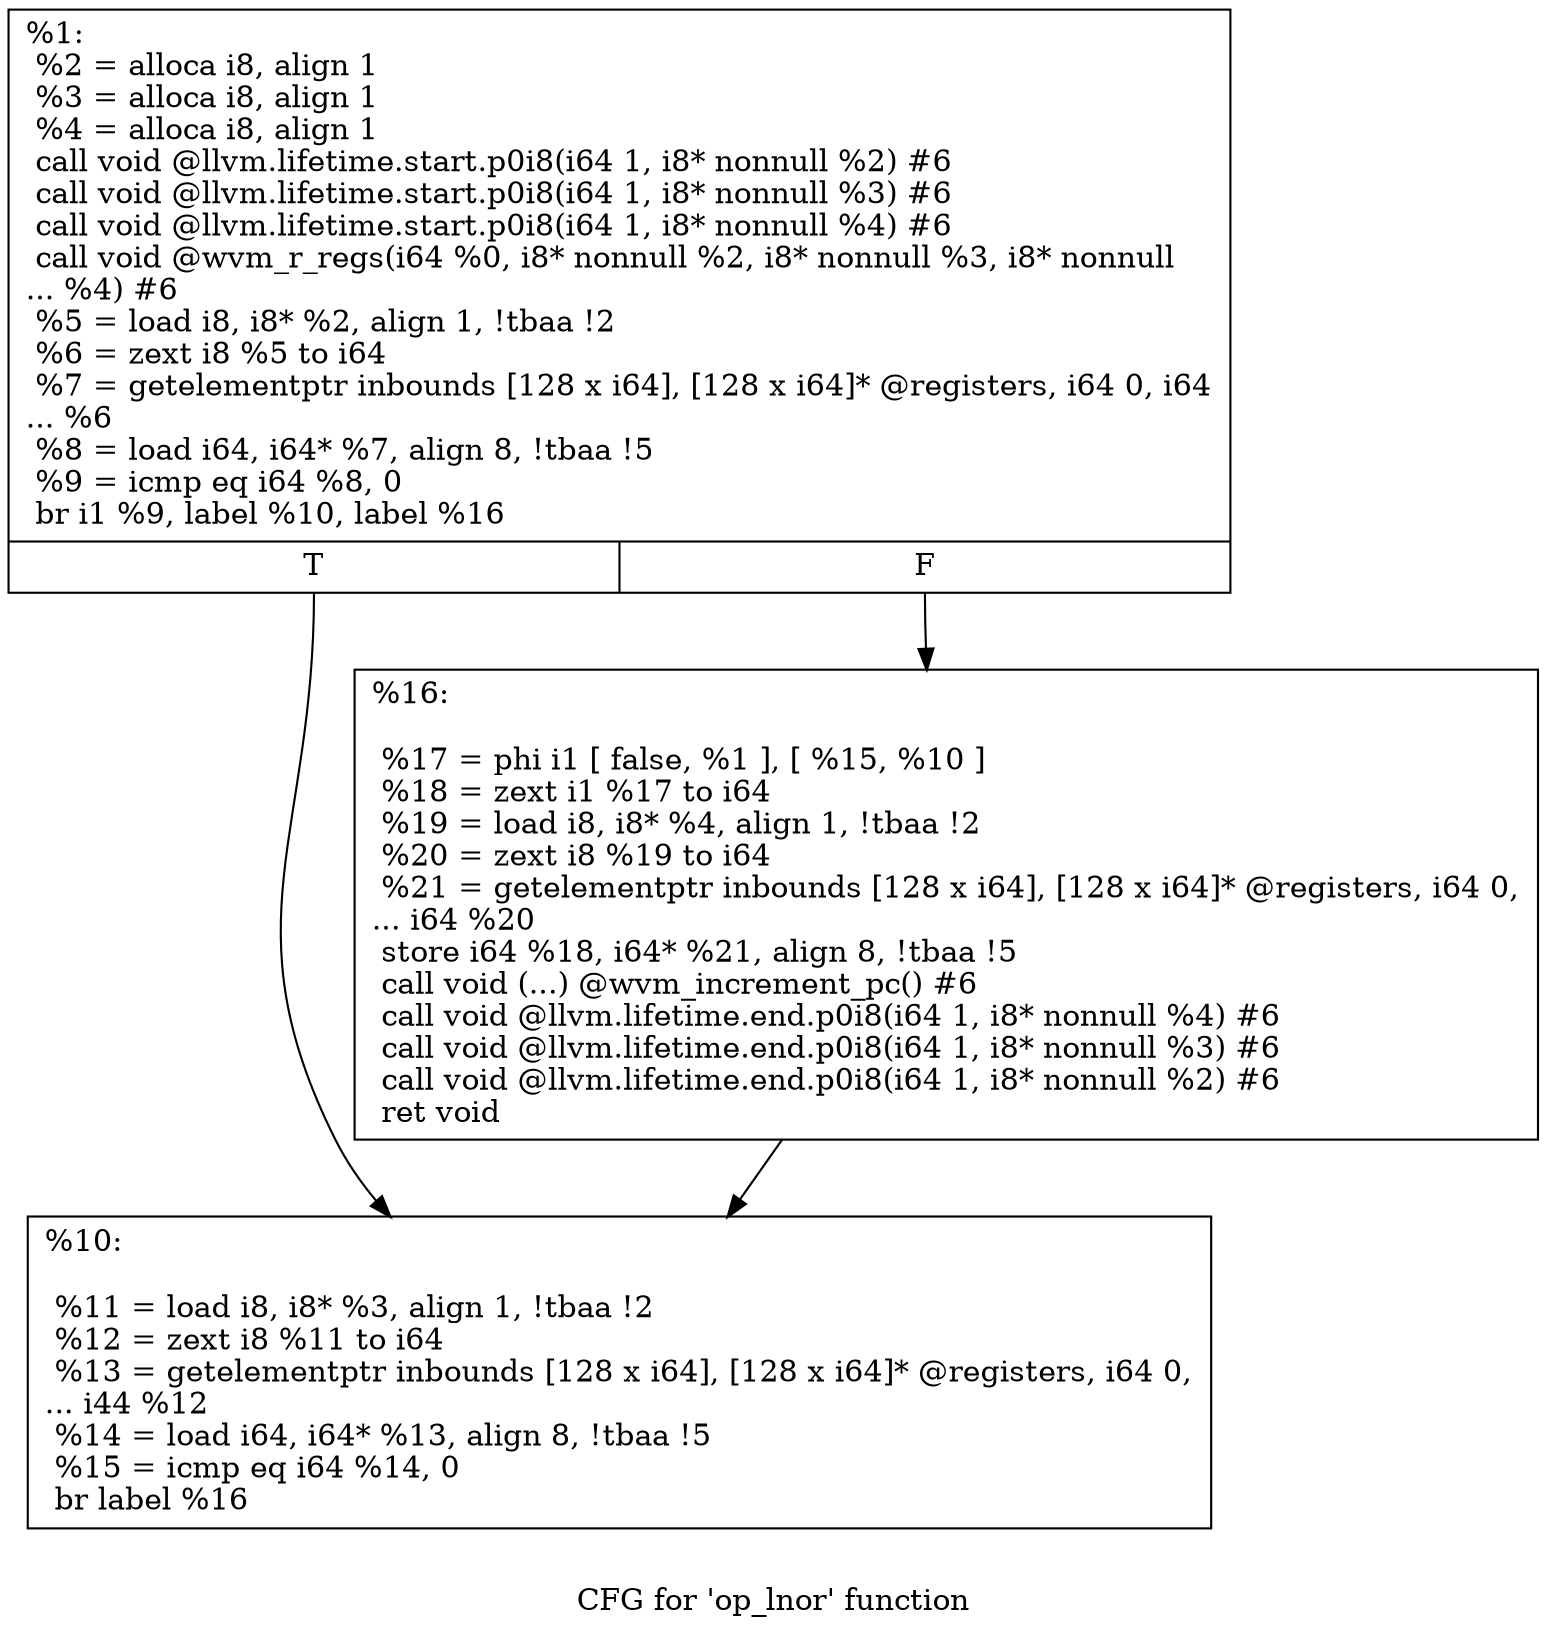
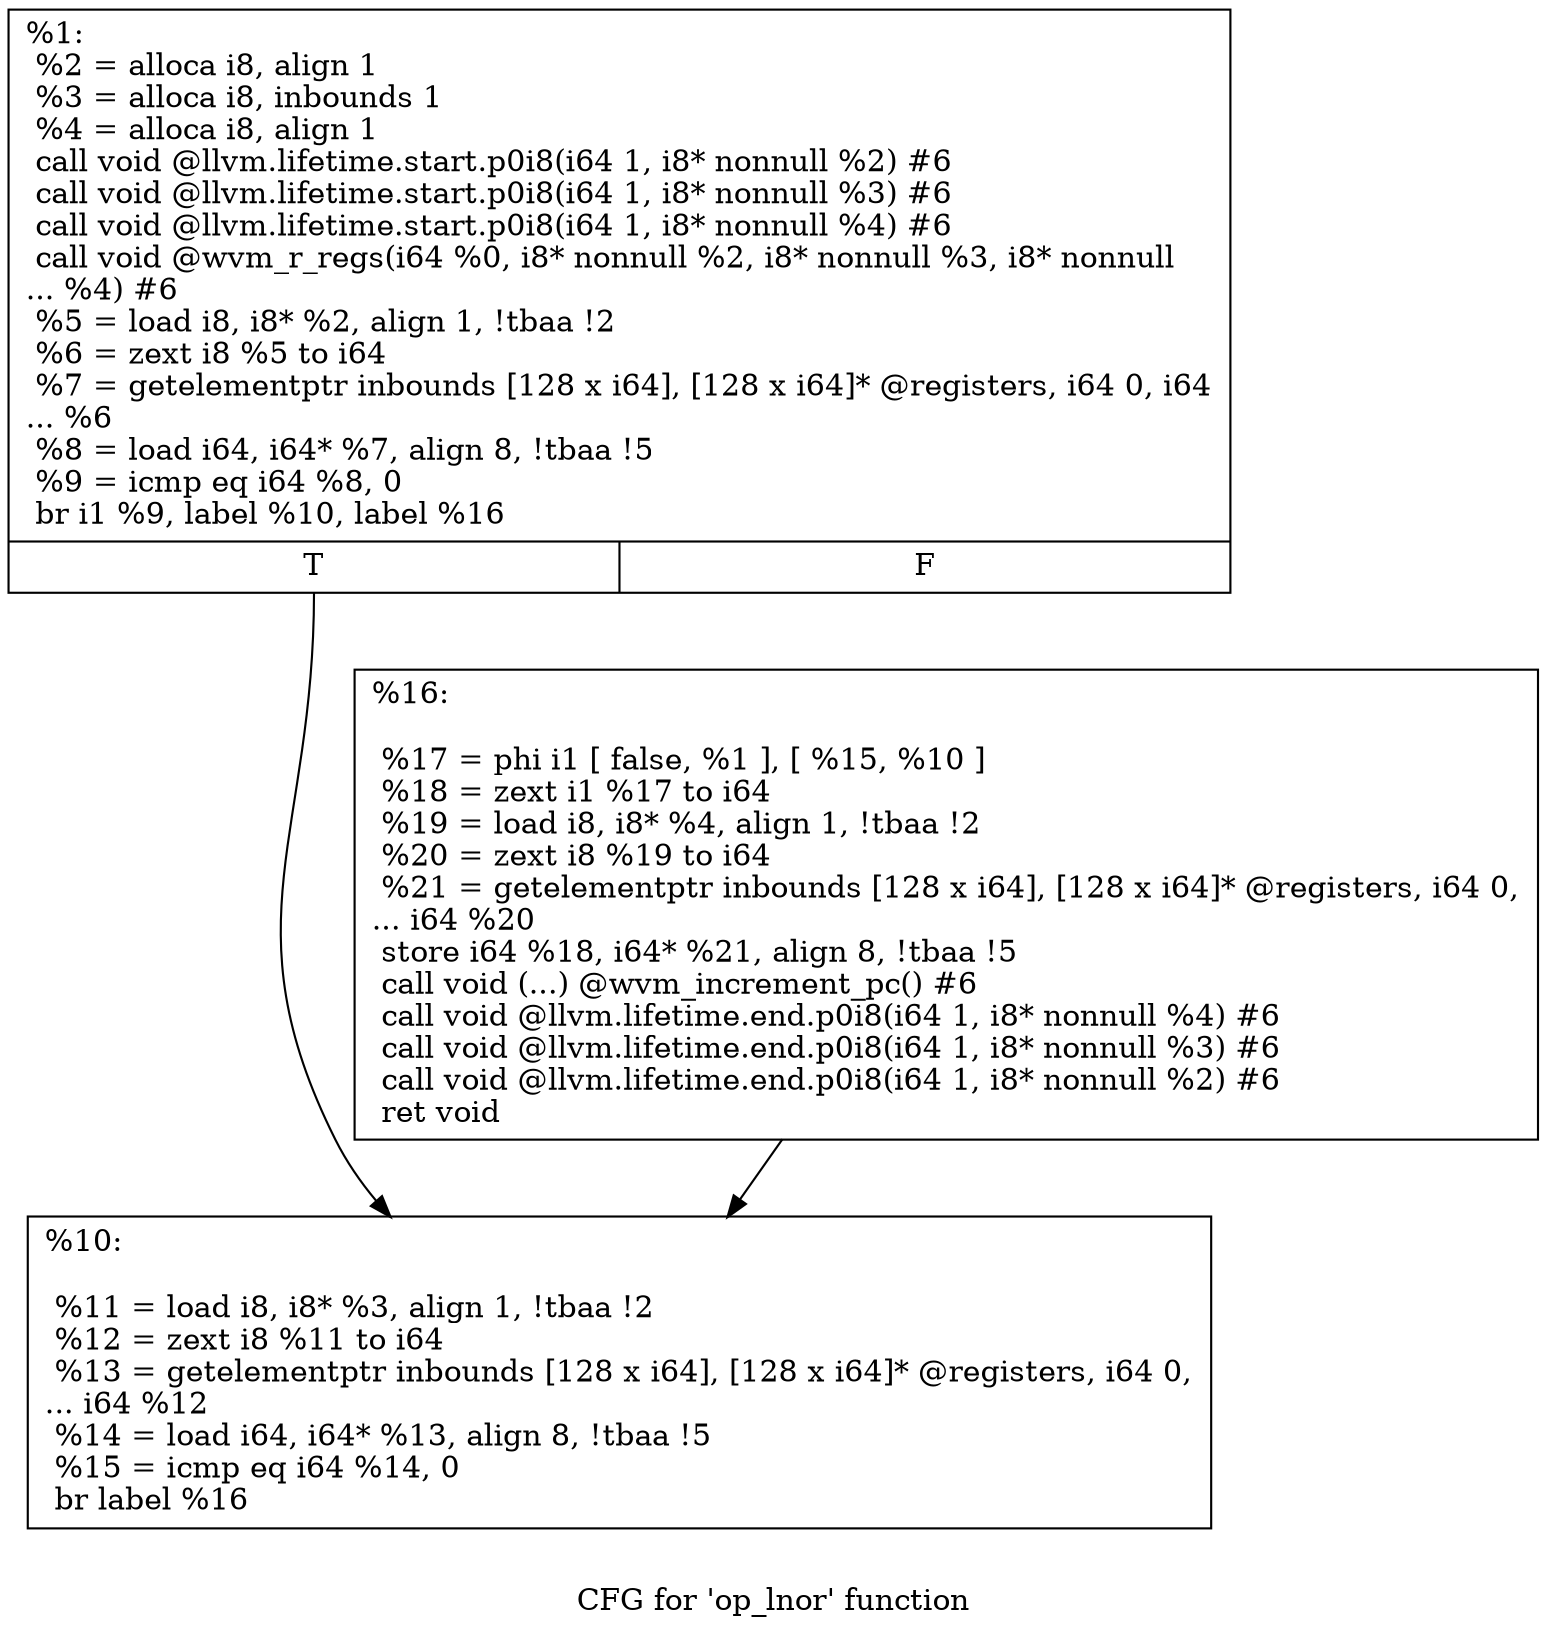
(203, 98) -> (235, 98)
(925, 621) -> none
(127, 1404) -> (127, 1404)
